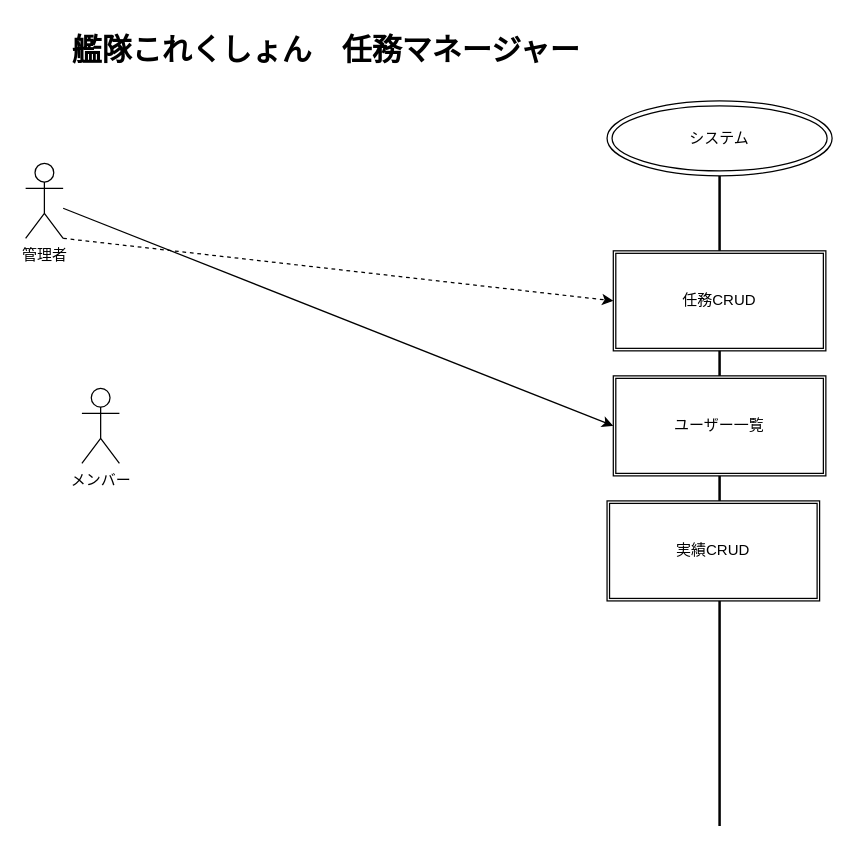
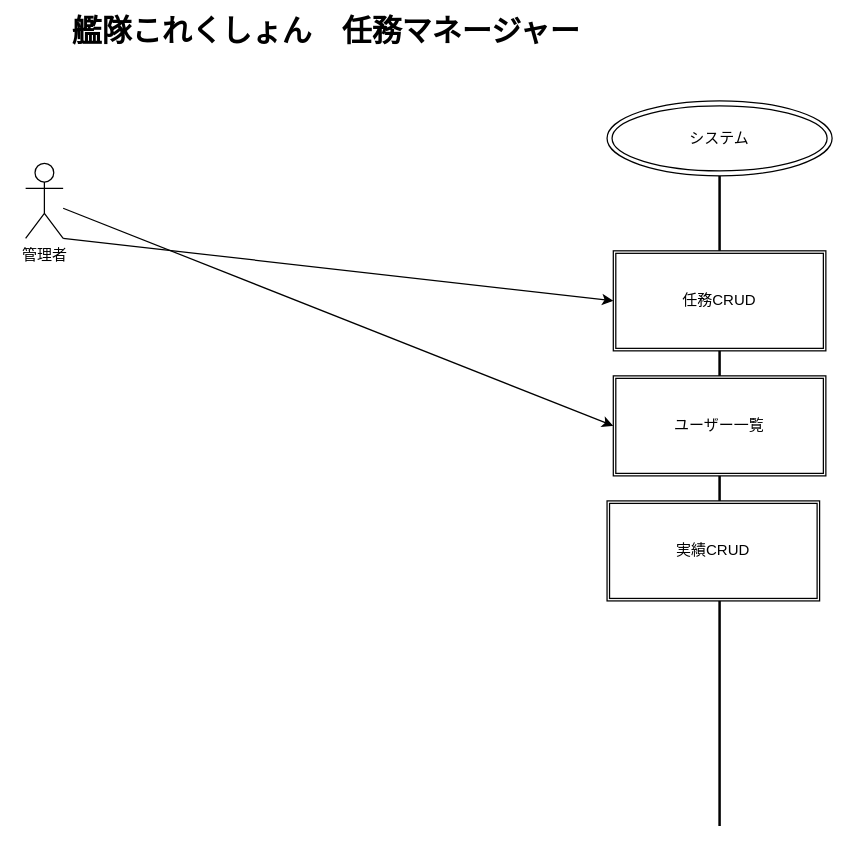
(326, 51) -> (326, 32)
(388, 275) -> (388, 275)
(101, 426) -> none
